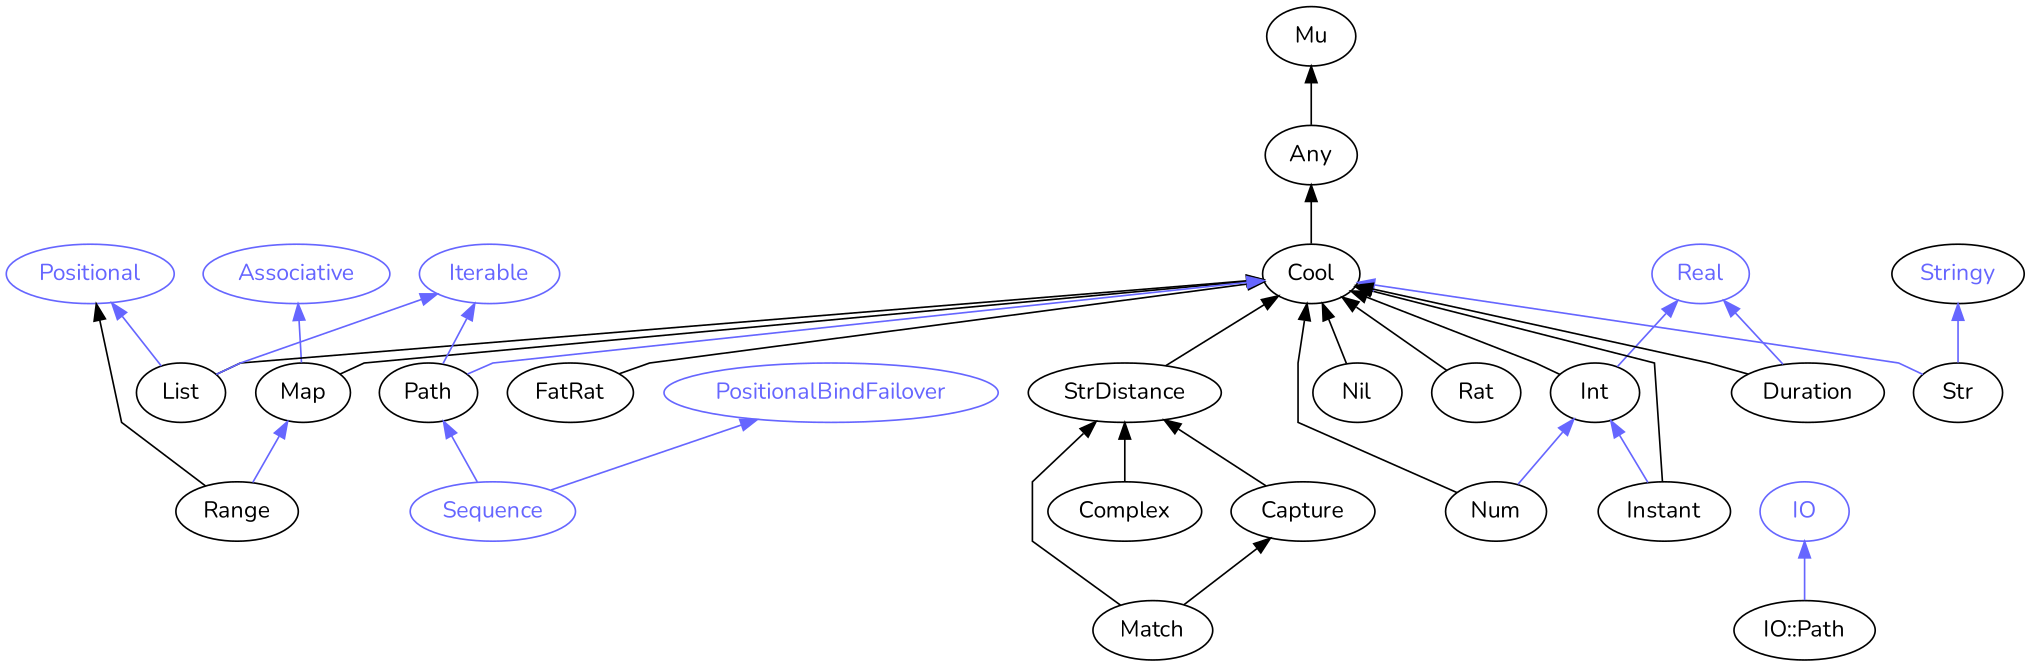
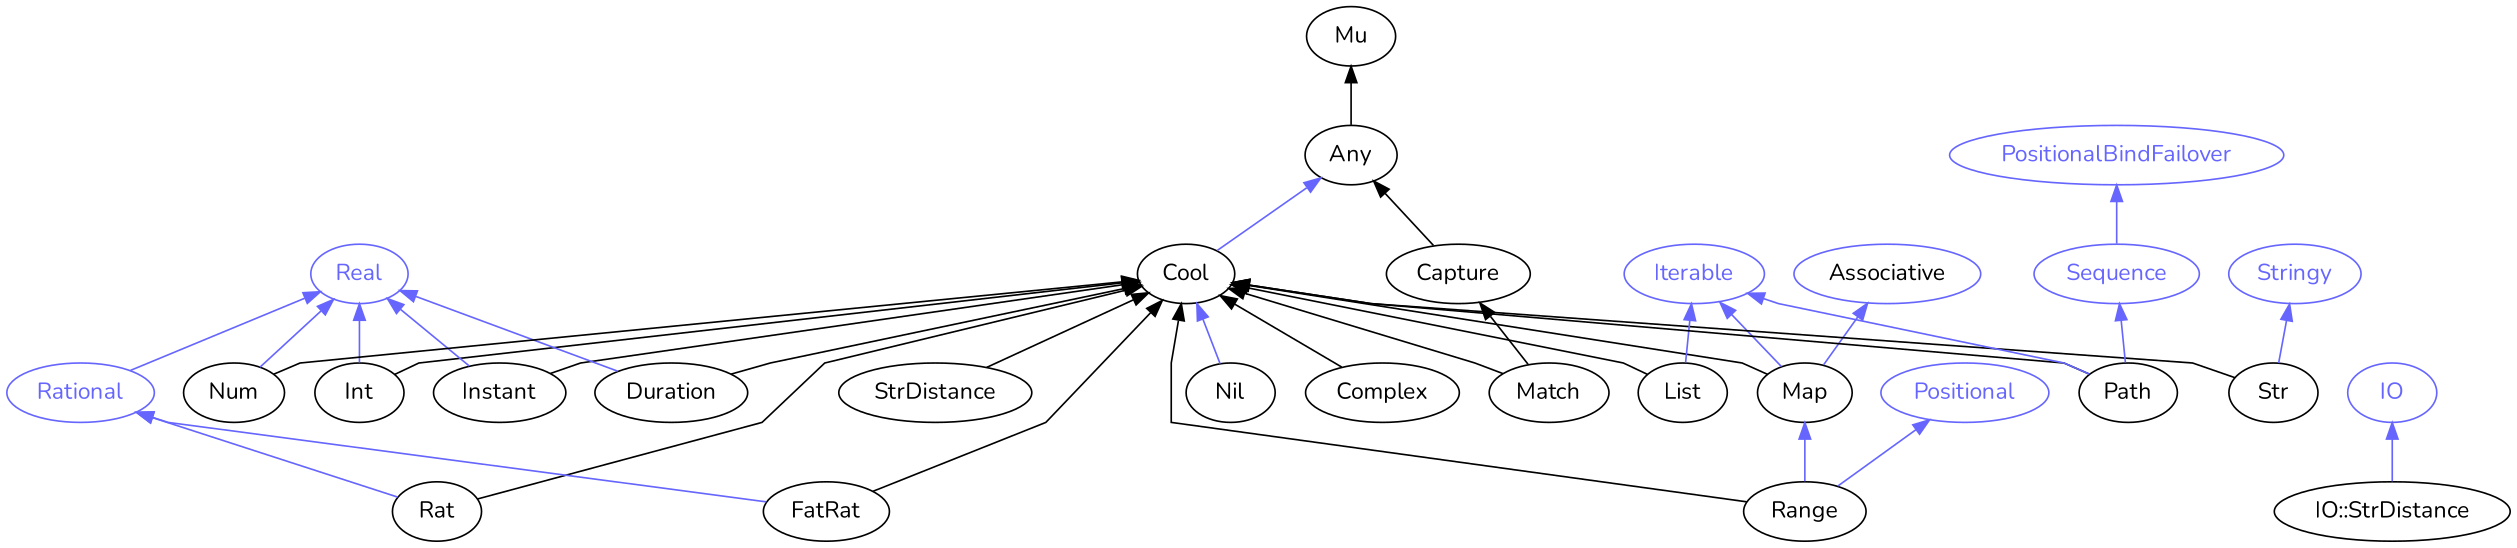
(1311, 223) -> (1262, 219)
(297, 274) -> (1887, 274)
(1958, 274) -> (2295, 274)
(856, 324) -> (1670, 329)
(1636, 324) -> (1743, 330)
(142, 341) -> none
(1338, 341) -> (1211, 341)
none -> (1764, 348)
none -> (81, 393)
(122, 423) -> (1877, 458)
none -> (1408, 455)
(1222, 457) -> (1409, 219)
(1540, 458) -> (291, 339)
(464, 459) -> (2123, 341)
(1634, 459) -> (435, 338)
(1125, 460) -> (1288, 336)
(1032, 531) -> (1374, 333)
(1805, 630) -> (2392, 512)
